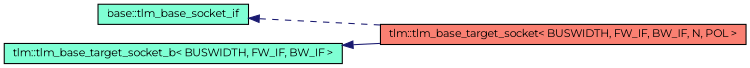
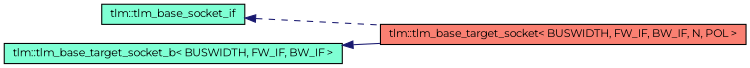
(173, 14) -> (173, 14)
